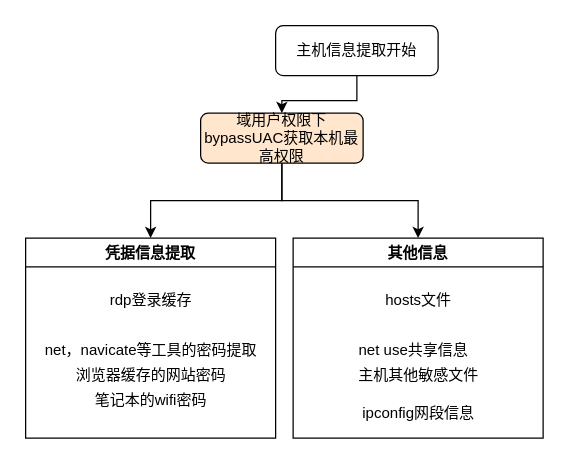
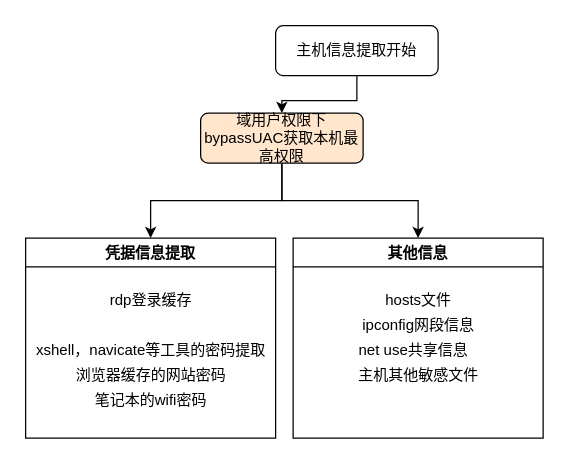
(151, 351) -> (151, 351)
(418, 413) -> (418, 326)
